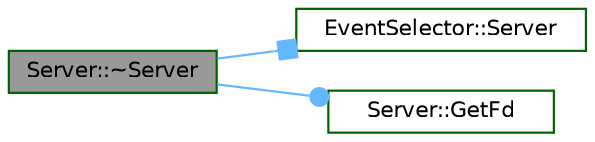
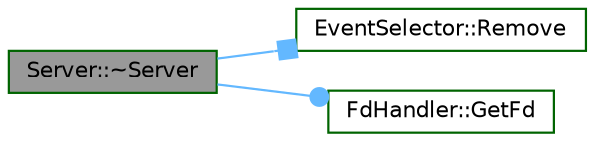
(441, 30) -> (441, 30)
(441, 112) -> (441, 112)
